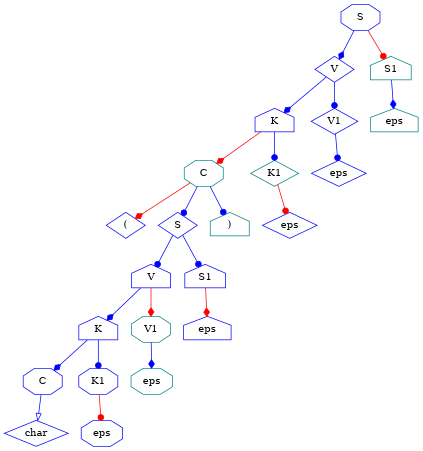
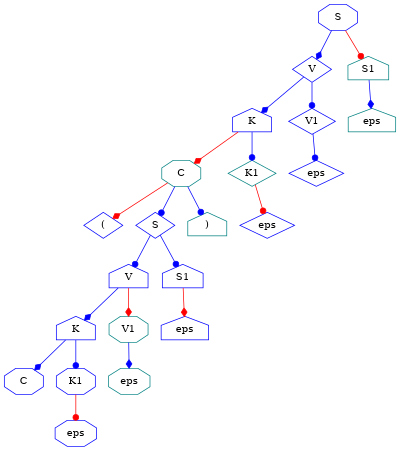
(36, 433) -> none
